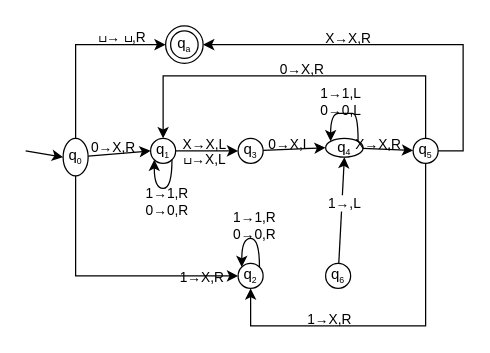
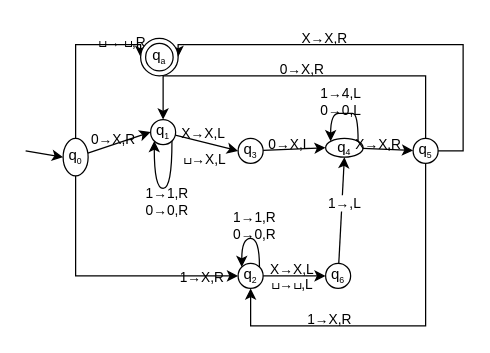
(184, 44) -> (159, 57)
(341, 102) -> (341, 102)
(163, 151) -> (163, 132)
none -> (290, 276)
